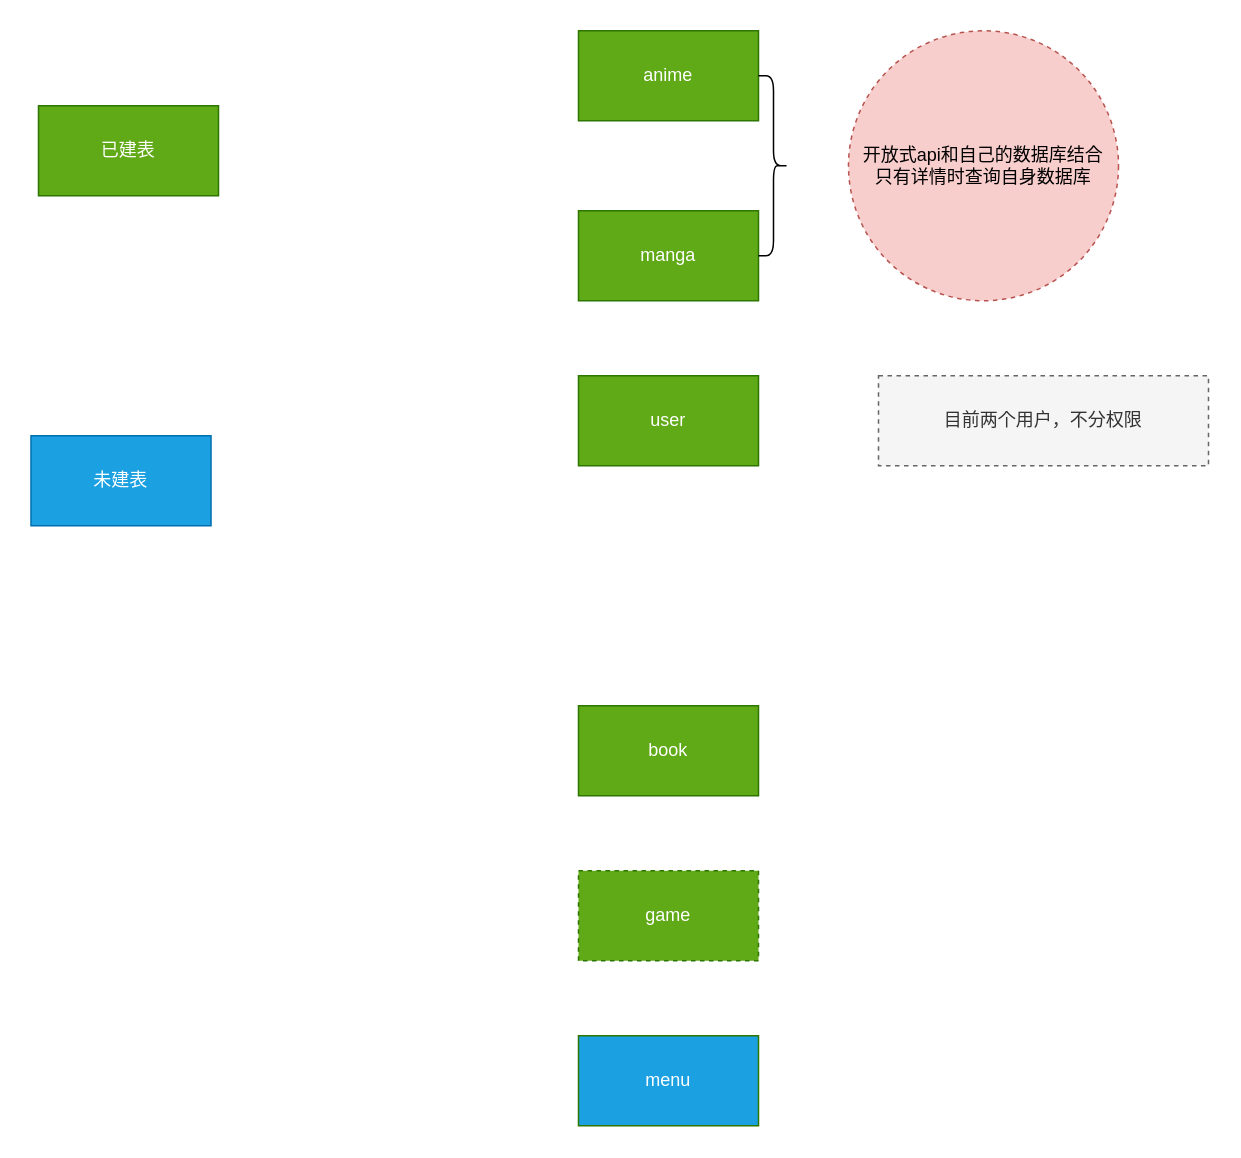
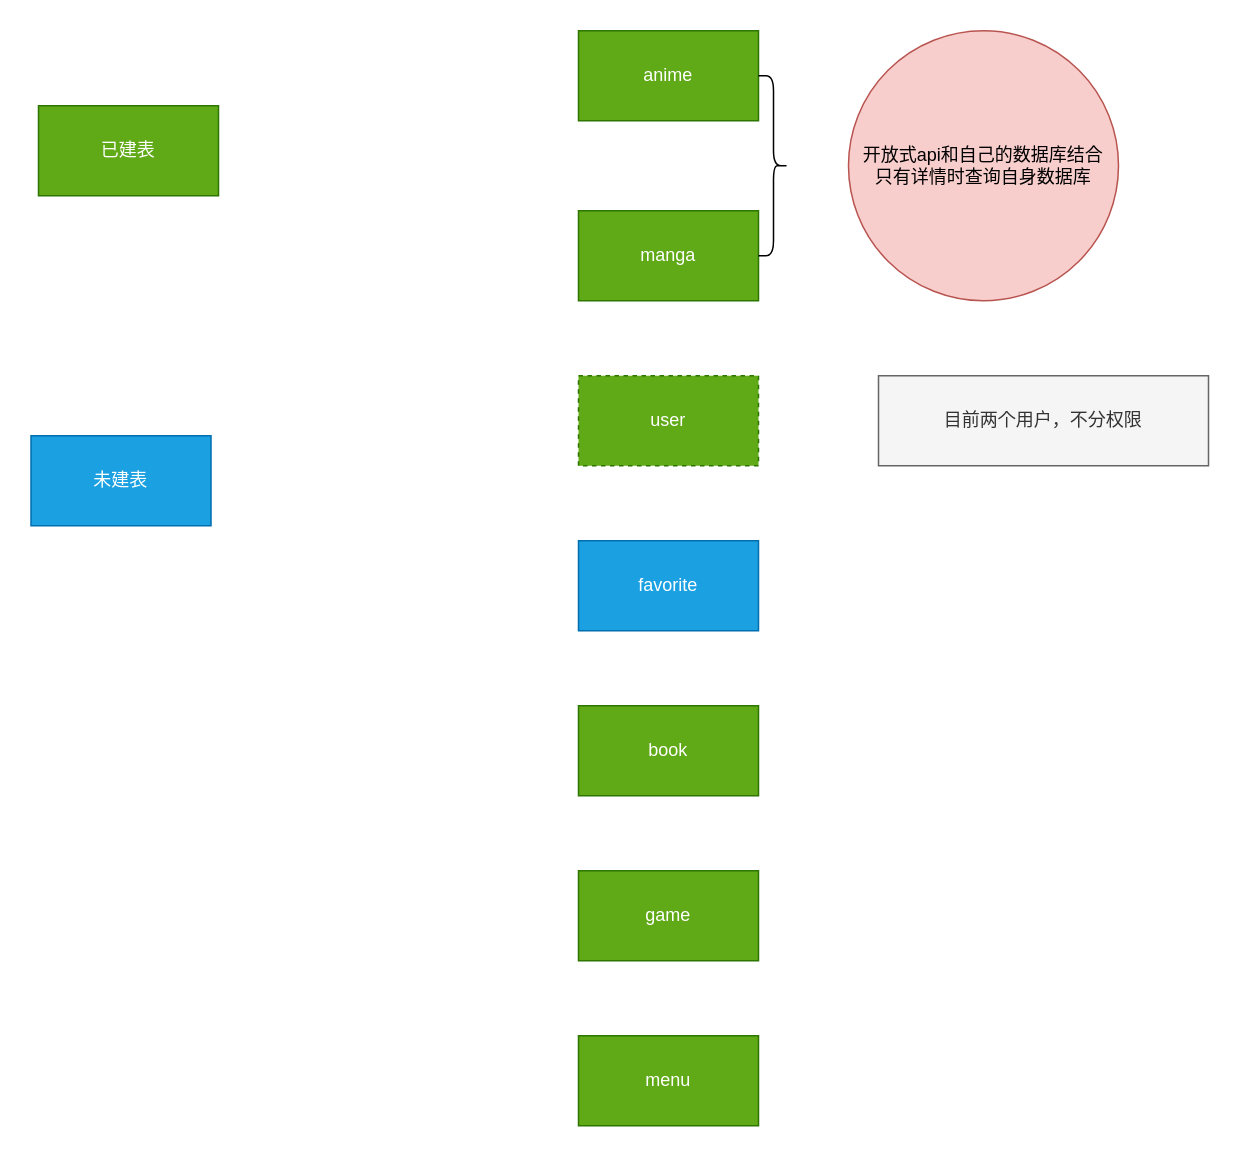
(983, 166) -> (983, 166)
(668, 421) -> (668, 421)
(1043, 421) -> (1043, 421)
none -> (668, 586)
(668, 916) -> (668, 916)
(668, 1081) -> (668, 1081)
